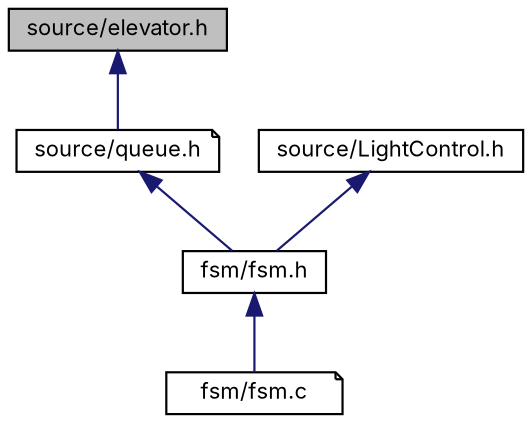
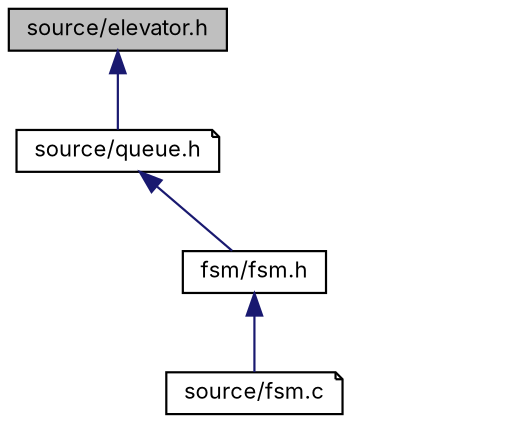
(391, 151) -> none
(254, 393) -> (254, 393)
